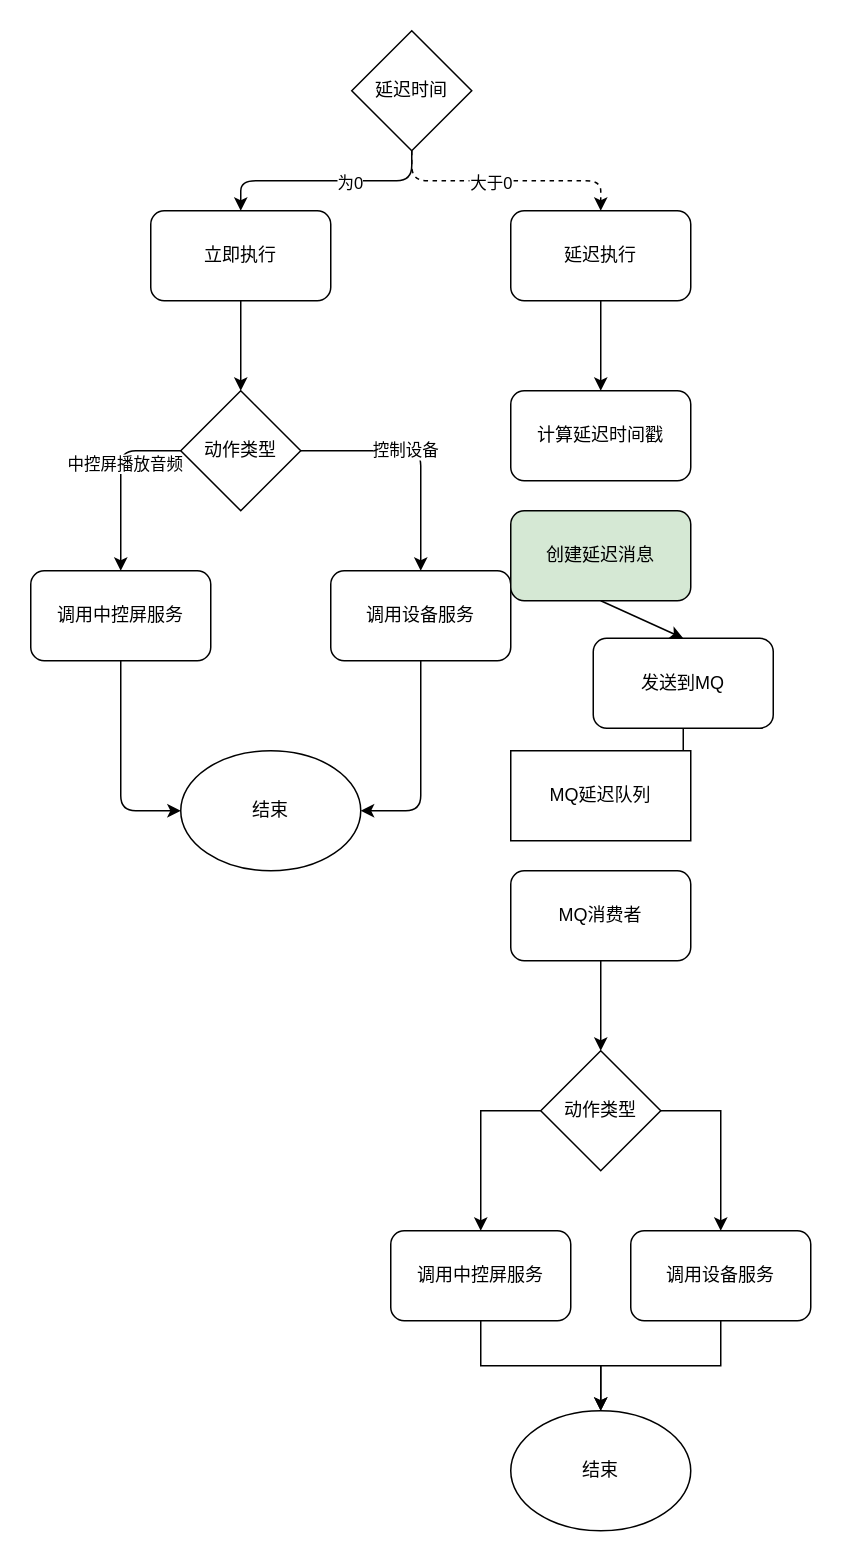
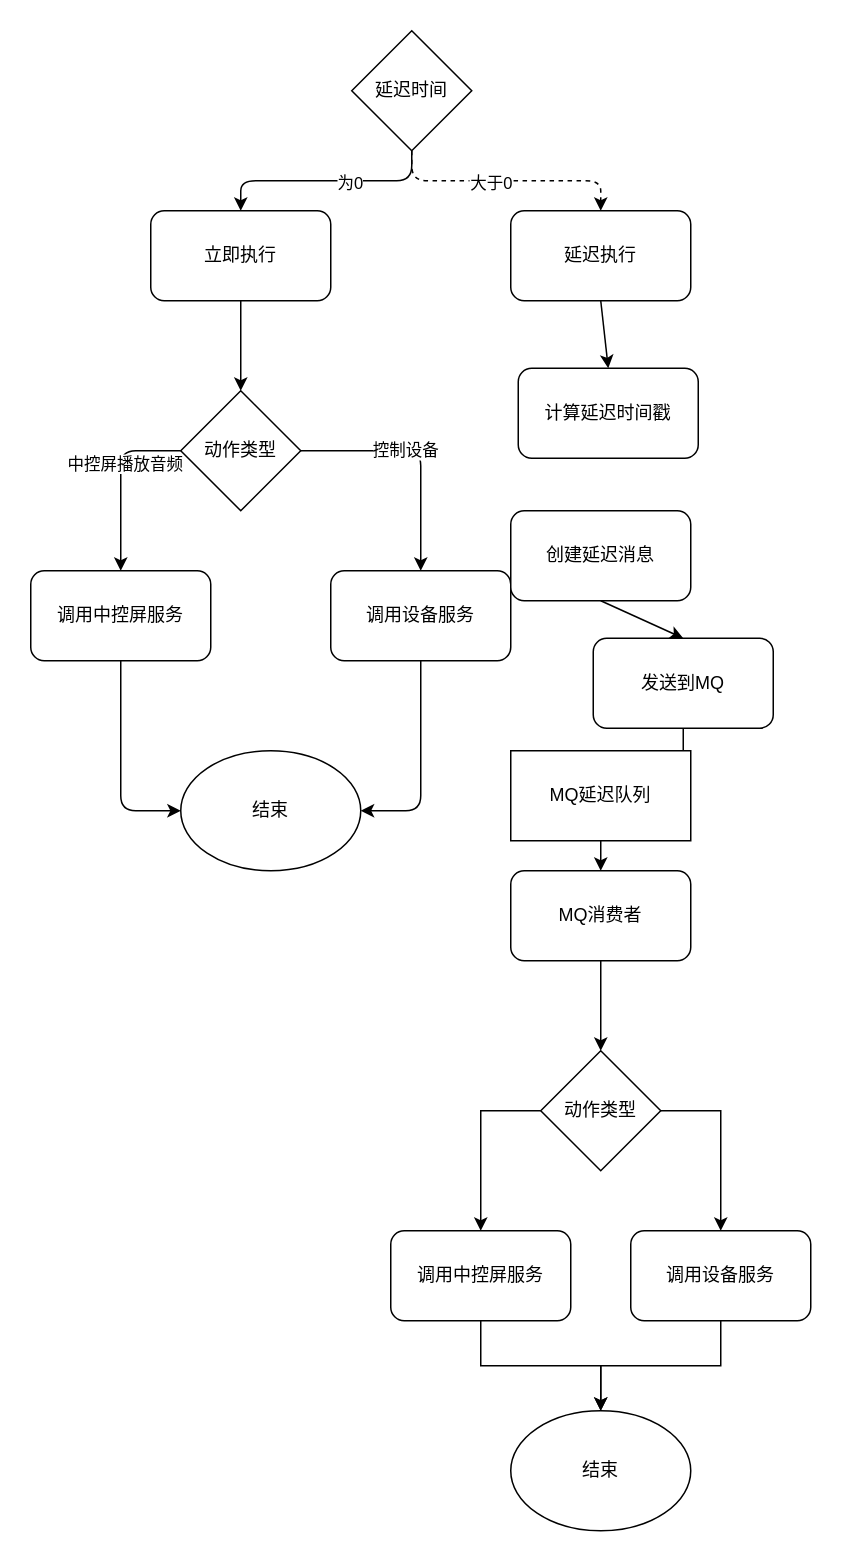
(601, 436) -> (608, 413)
(601, 556) -> (601, 556)
none -> (601, 851)
